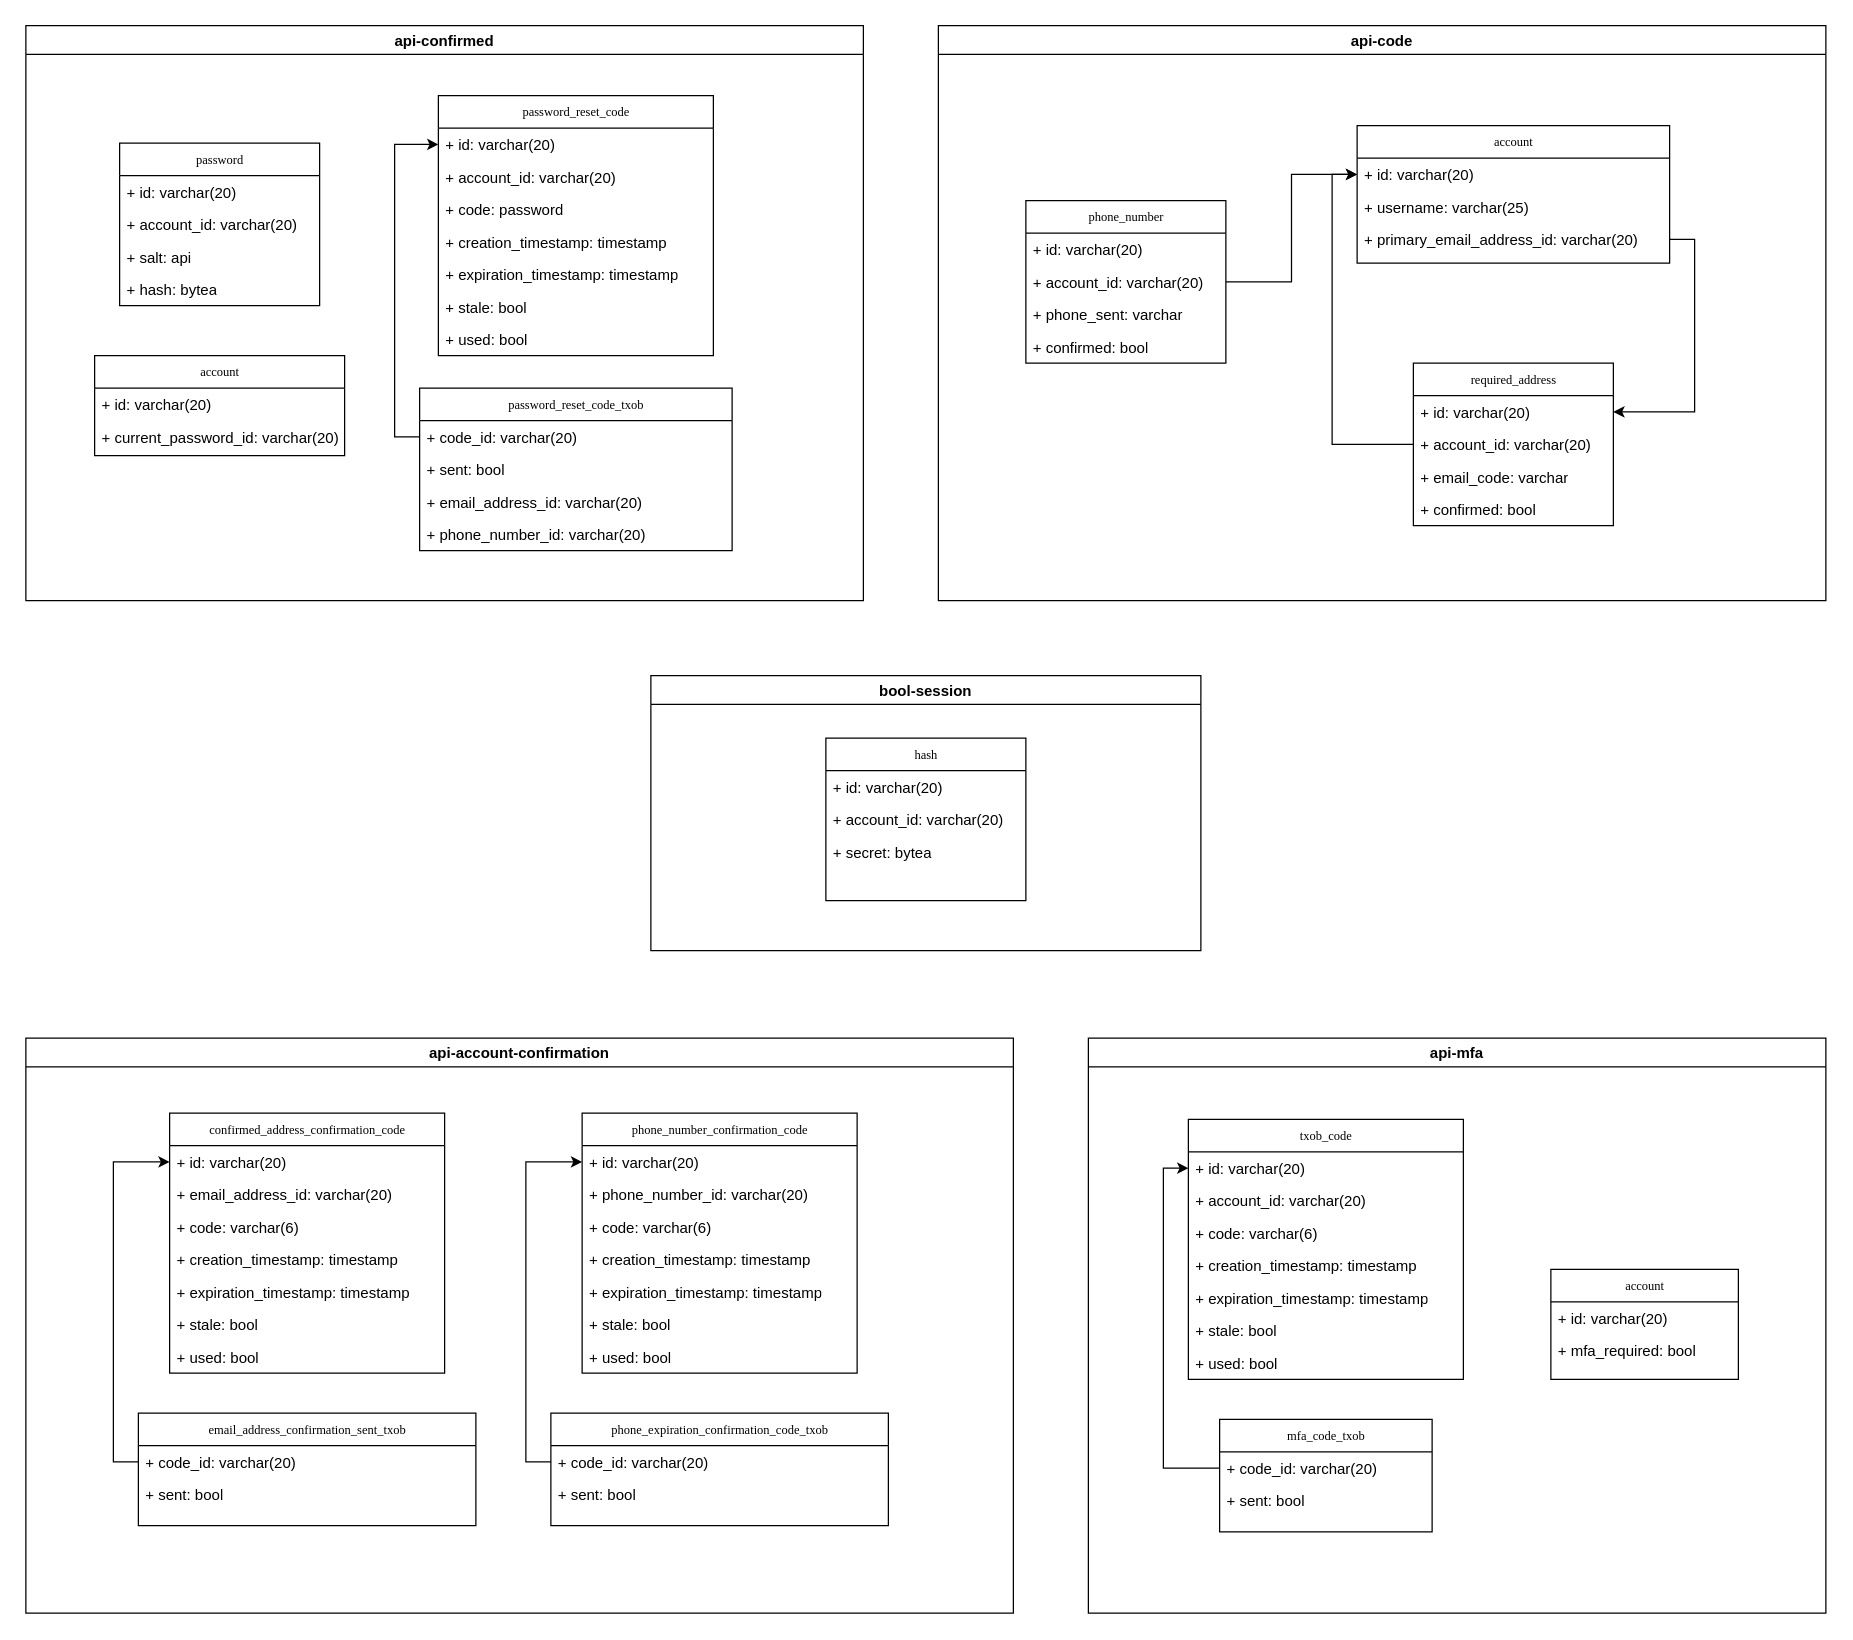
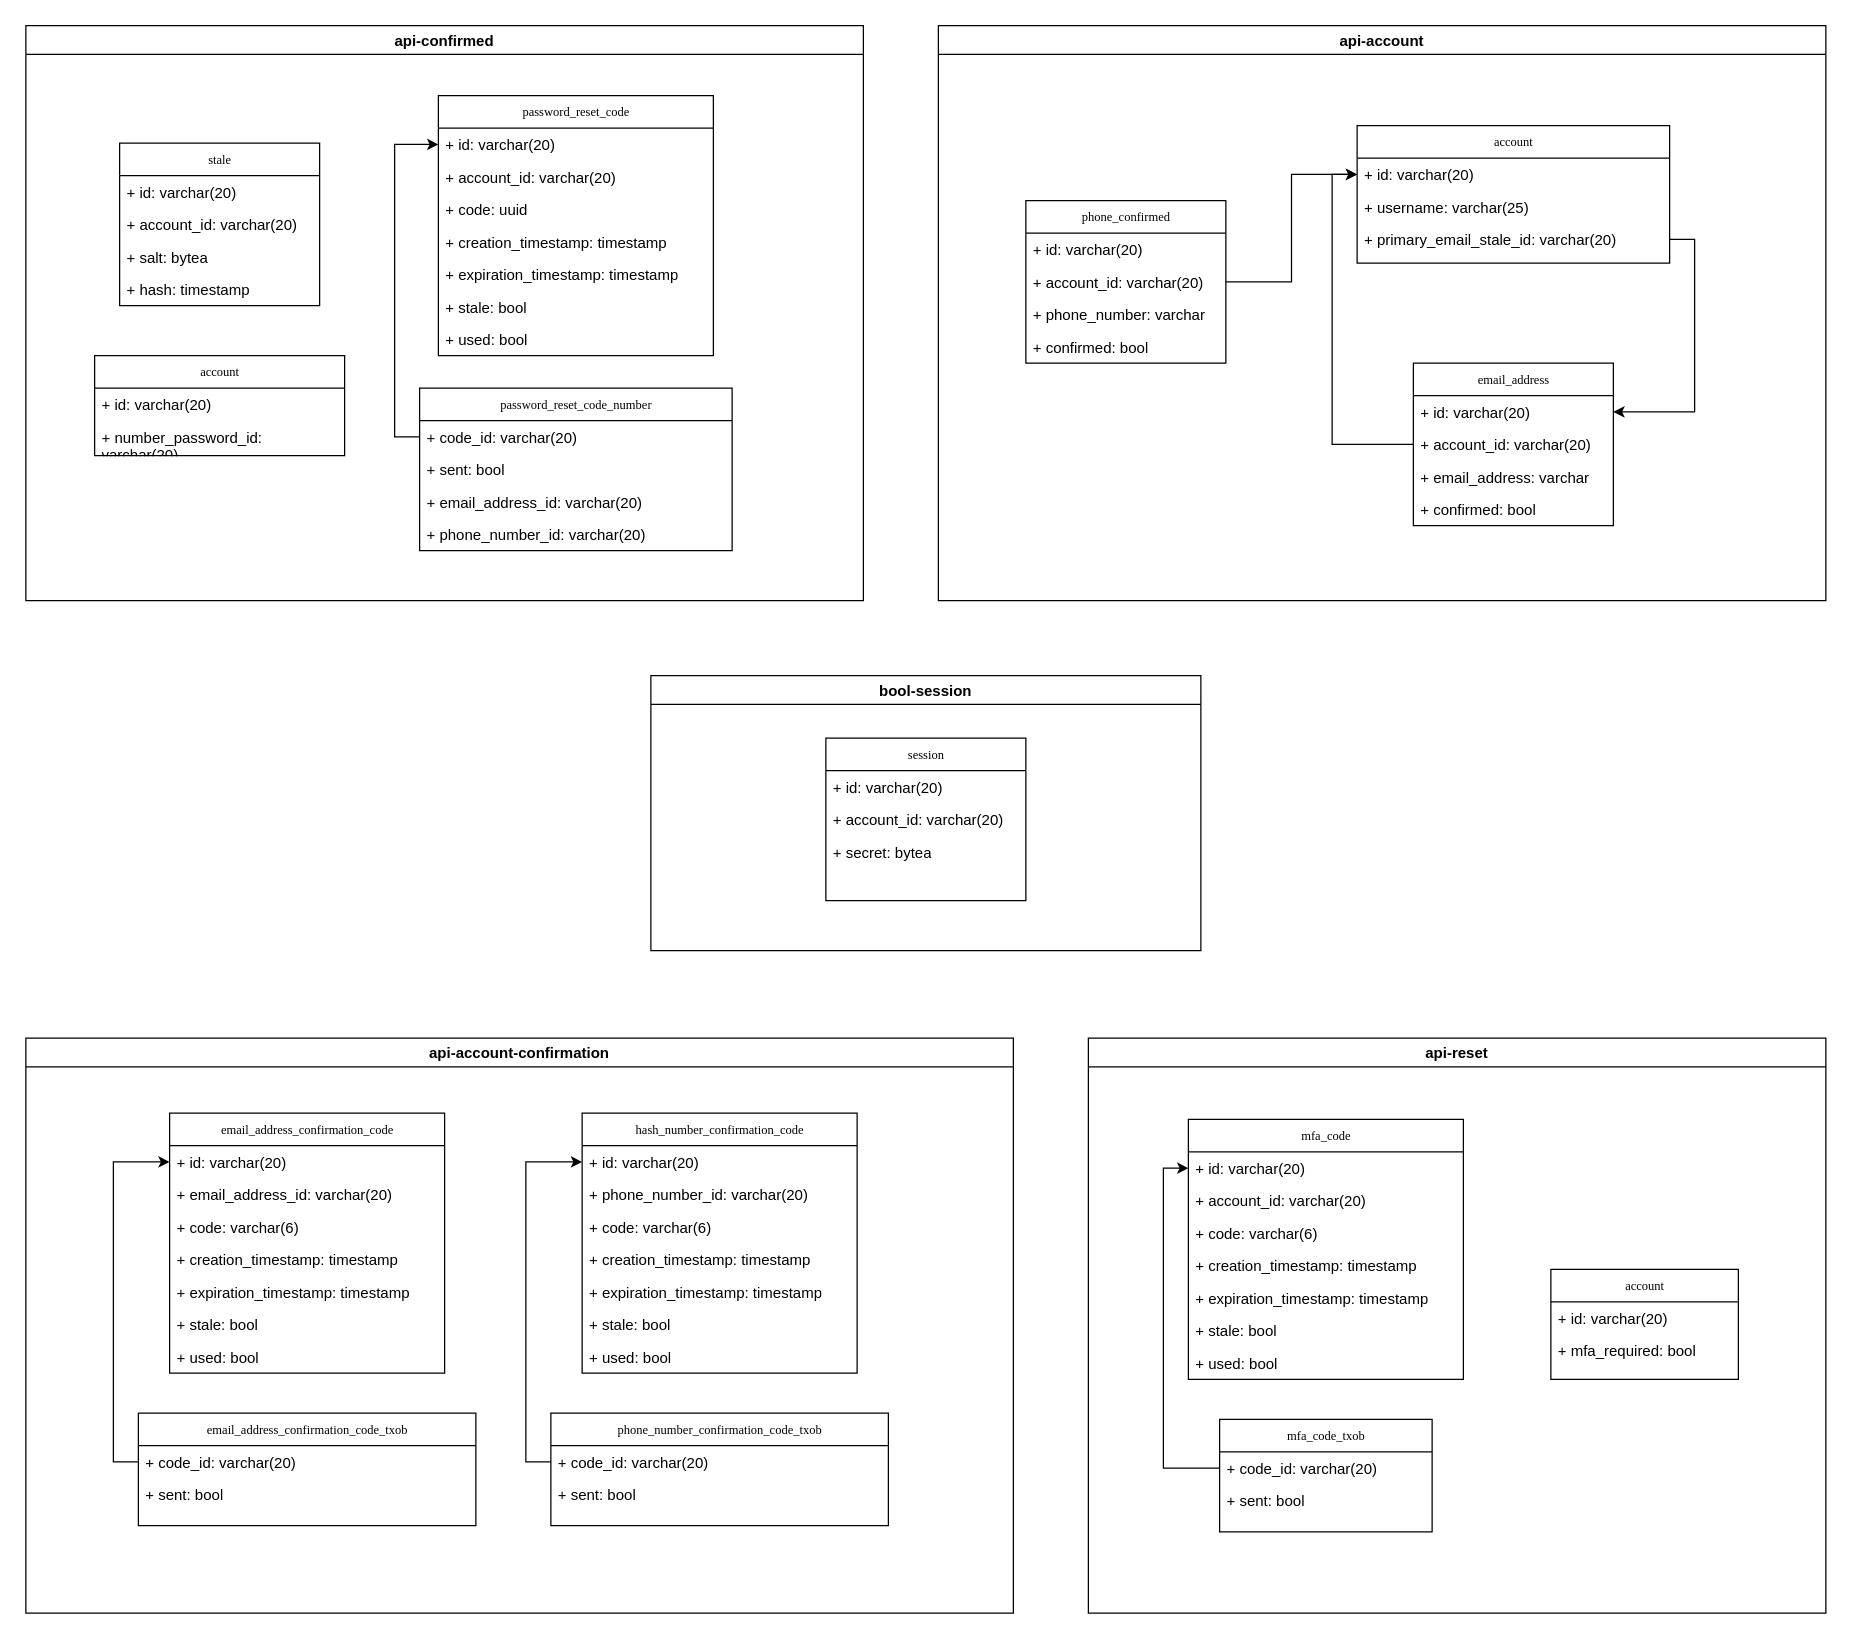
(1381, 41) -> (1381, 41)
(220, 159) -> (220, 159)
(507, 211) -> (488, 211)
(1126, 217) -> (1126, 217)
(1514, 250) -> (1504, 241)
(163, 258) -> (174, 258)
(176, 291) -> (190, 291)
(1115, 316) -> (1124, 316)
(1514, 379) -> (1514, 379)
(576, 404) -> (576, 404)
(221, 447) -> (221, 447)
(1499, 478) -> (1512, 478)
(926, 754) -> (926, 754)
(1456, 1053) -> (1456, 1053)
(308, 1129) -> (308, 1129)
(720, 1129) -> (720, 1129)
(1326, 1136) -> (1326, 1136)
(308, 1429) -> (308, 1429)
(720, 1429) -> (720, 1429)
